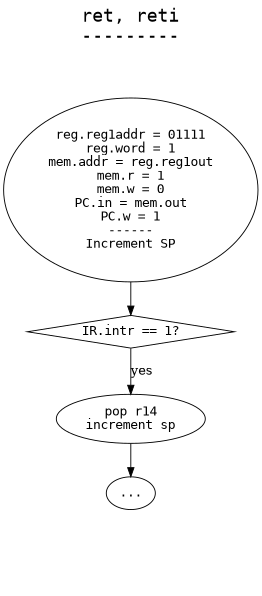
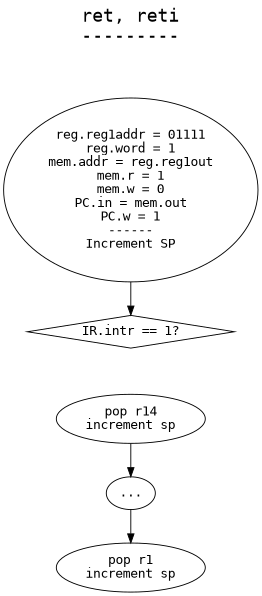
(131, 367) -> none
none -> (131, 568)
